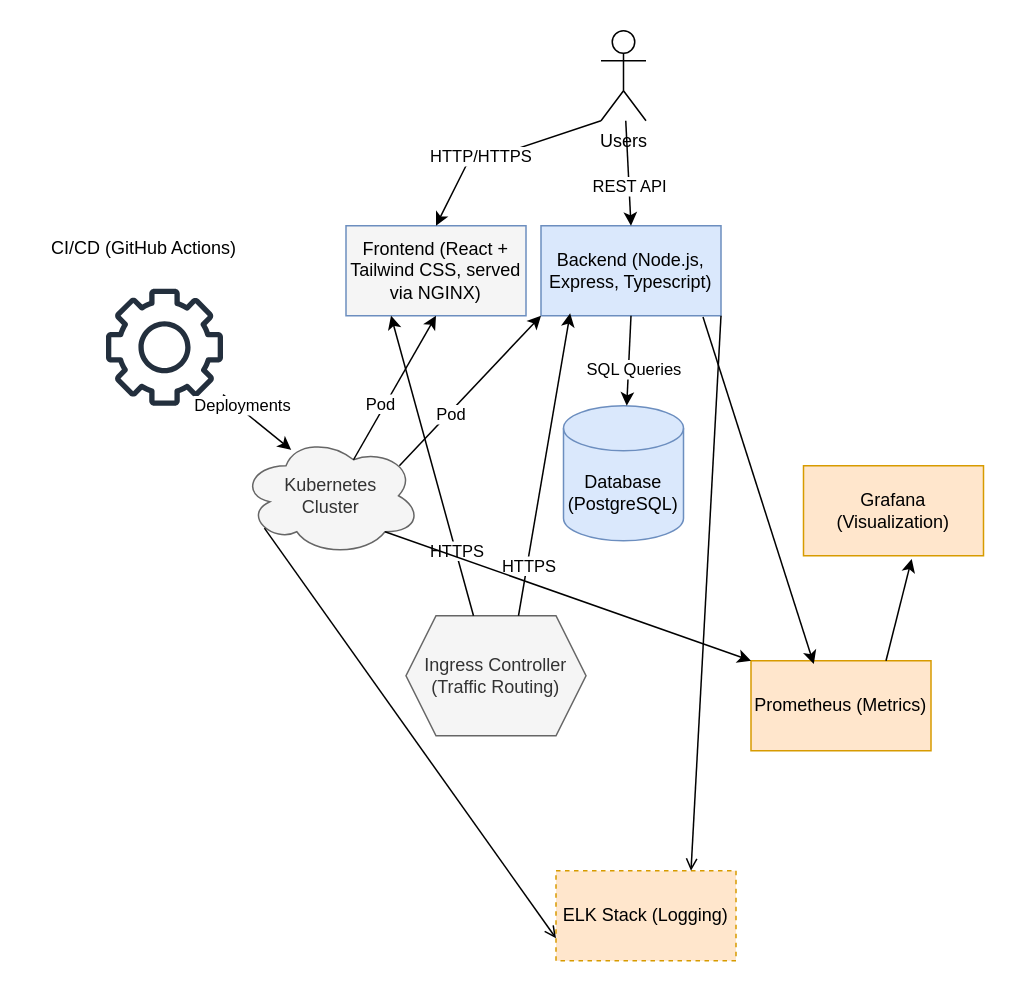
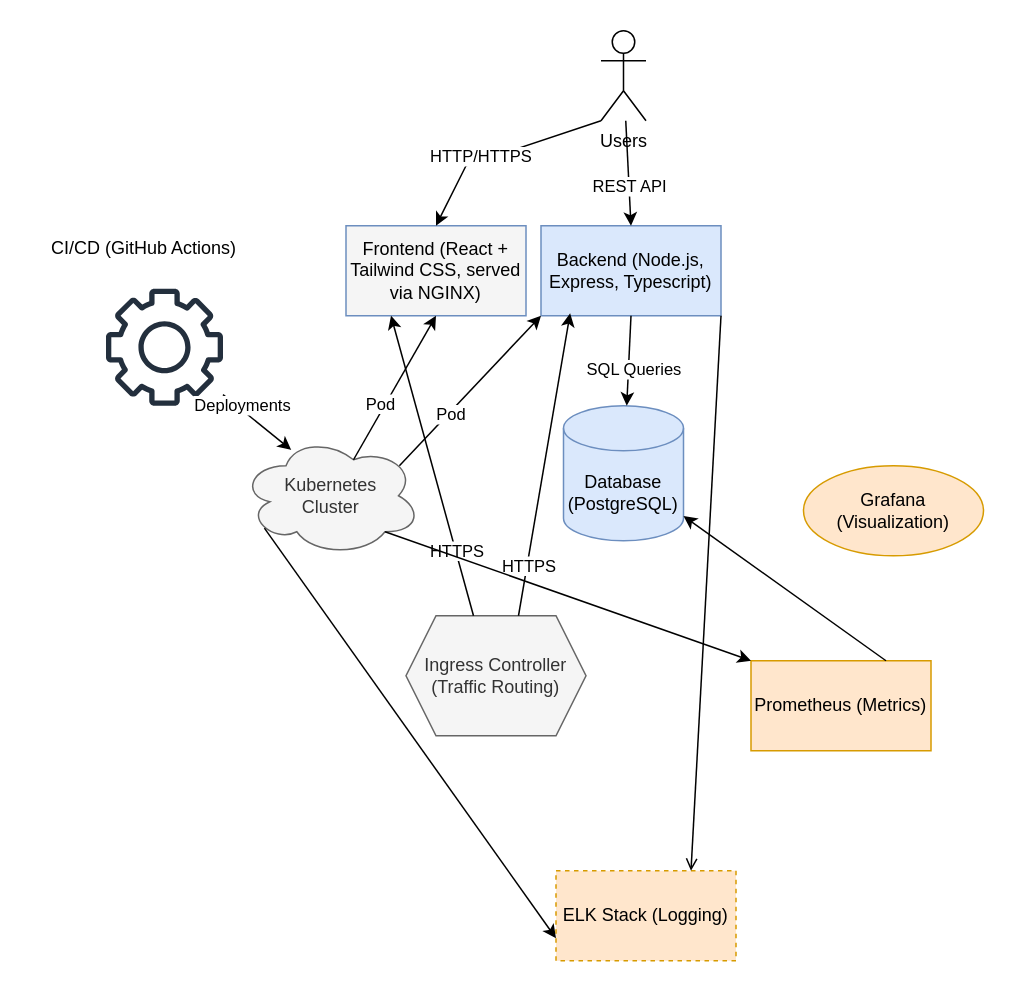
(893, 511) -> (893, 511)
(765, 512) -> none
(897, 615) -> (739, 556)
(551, 931) -> (549, 929)
